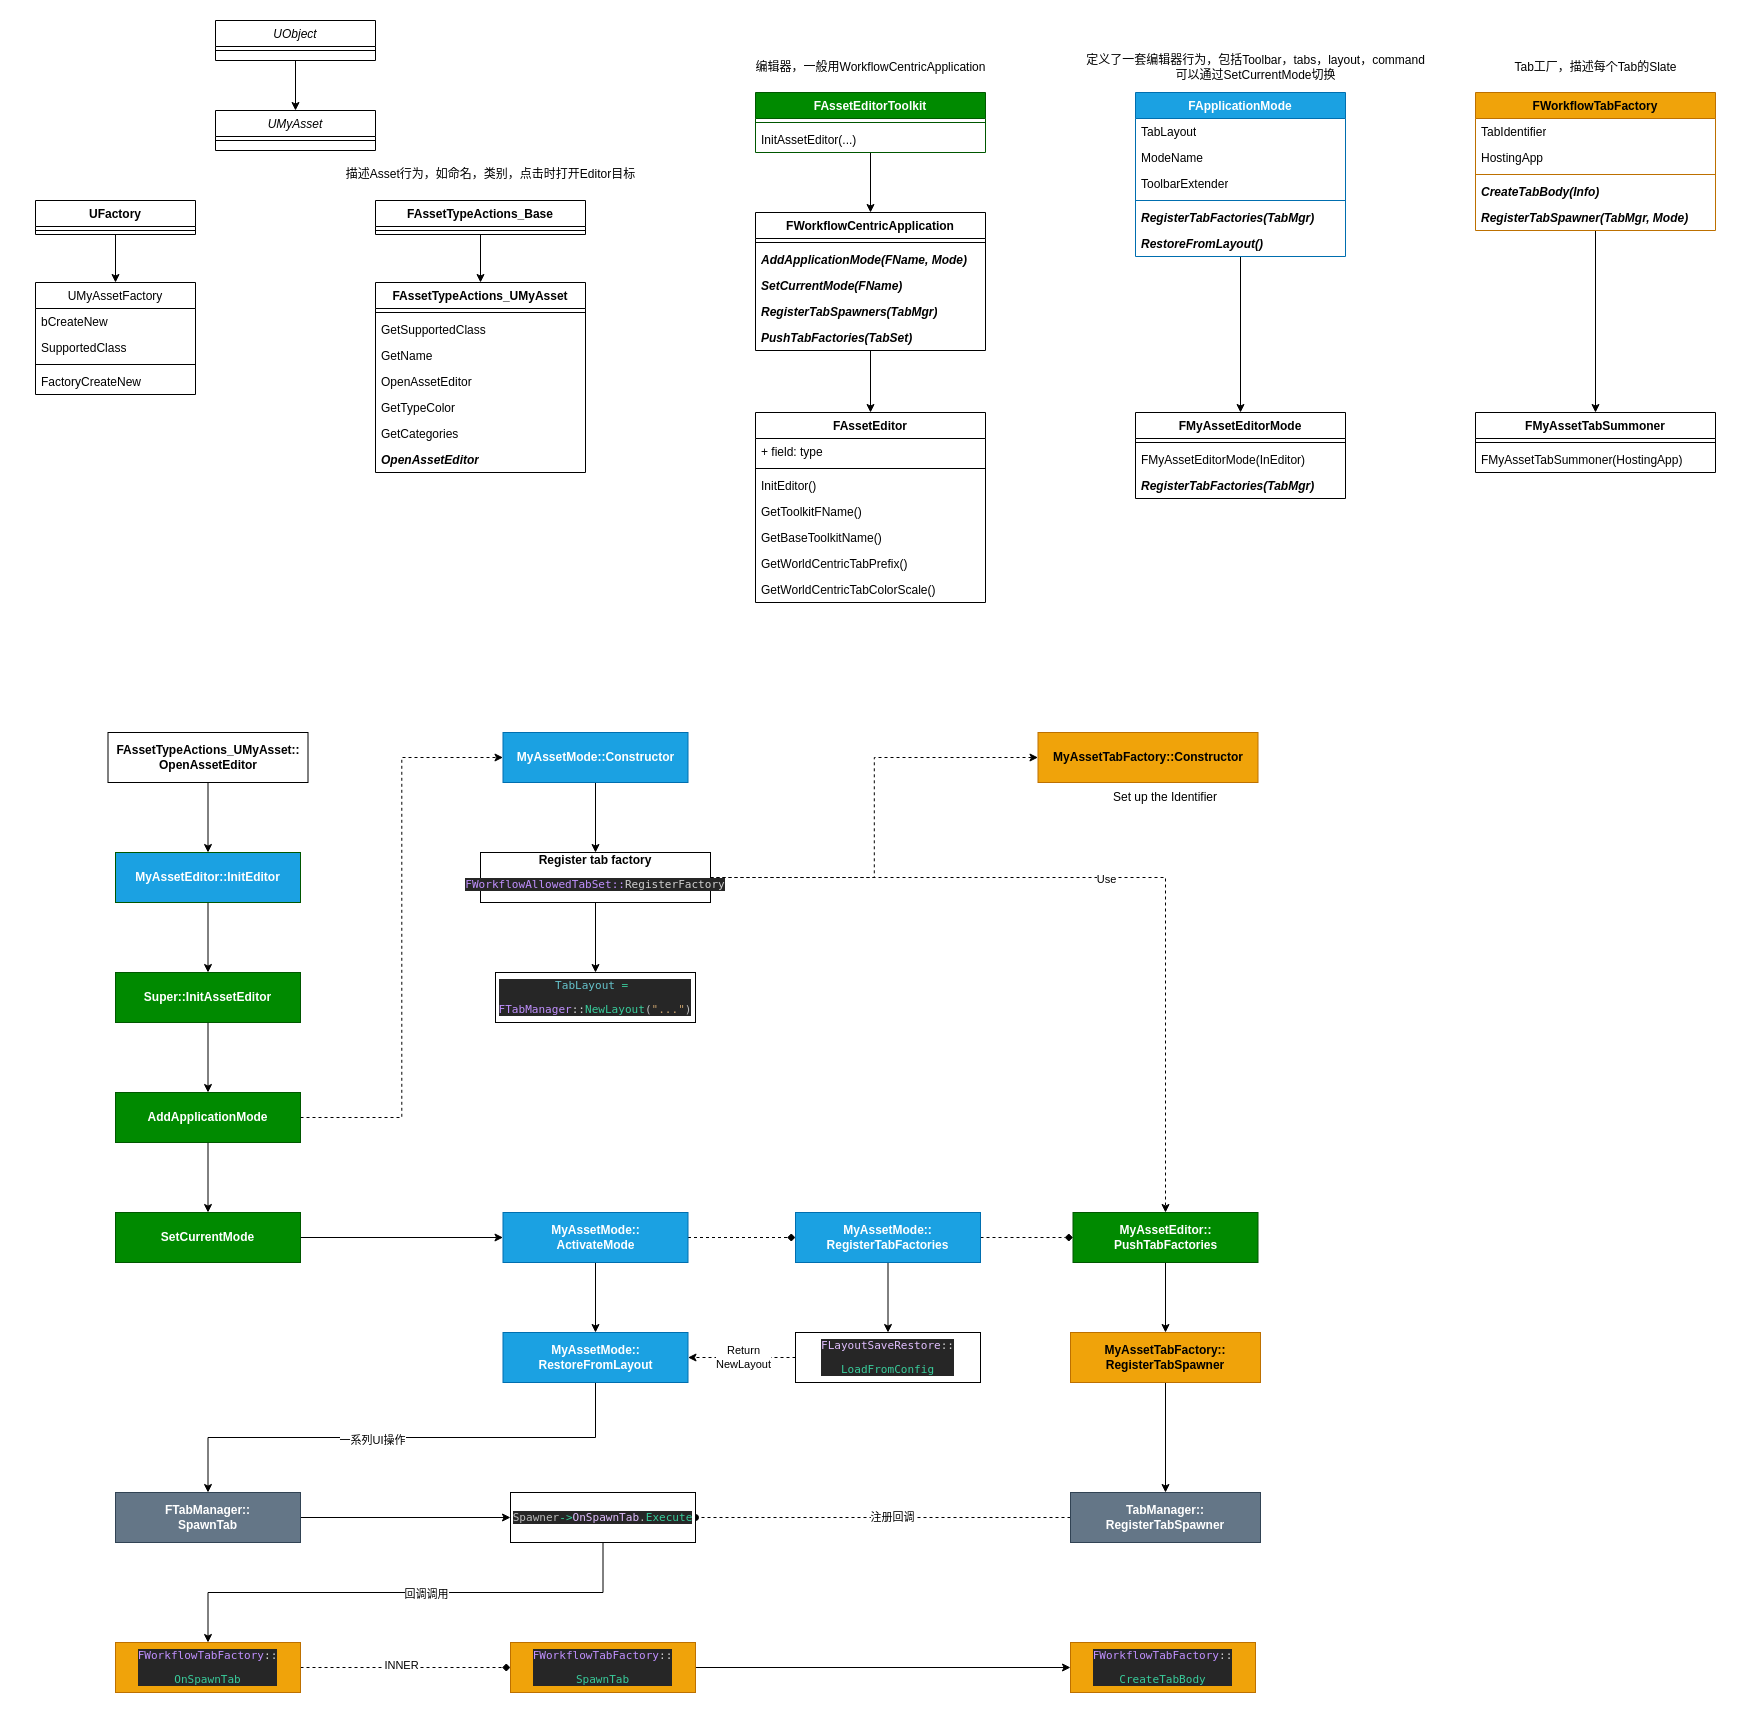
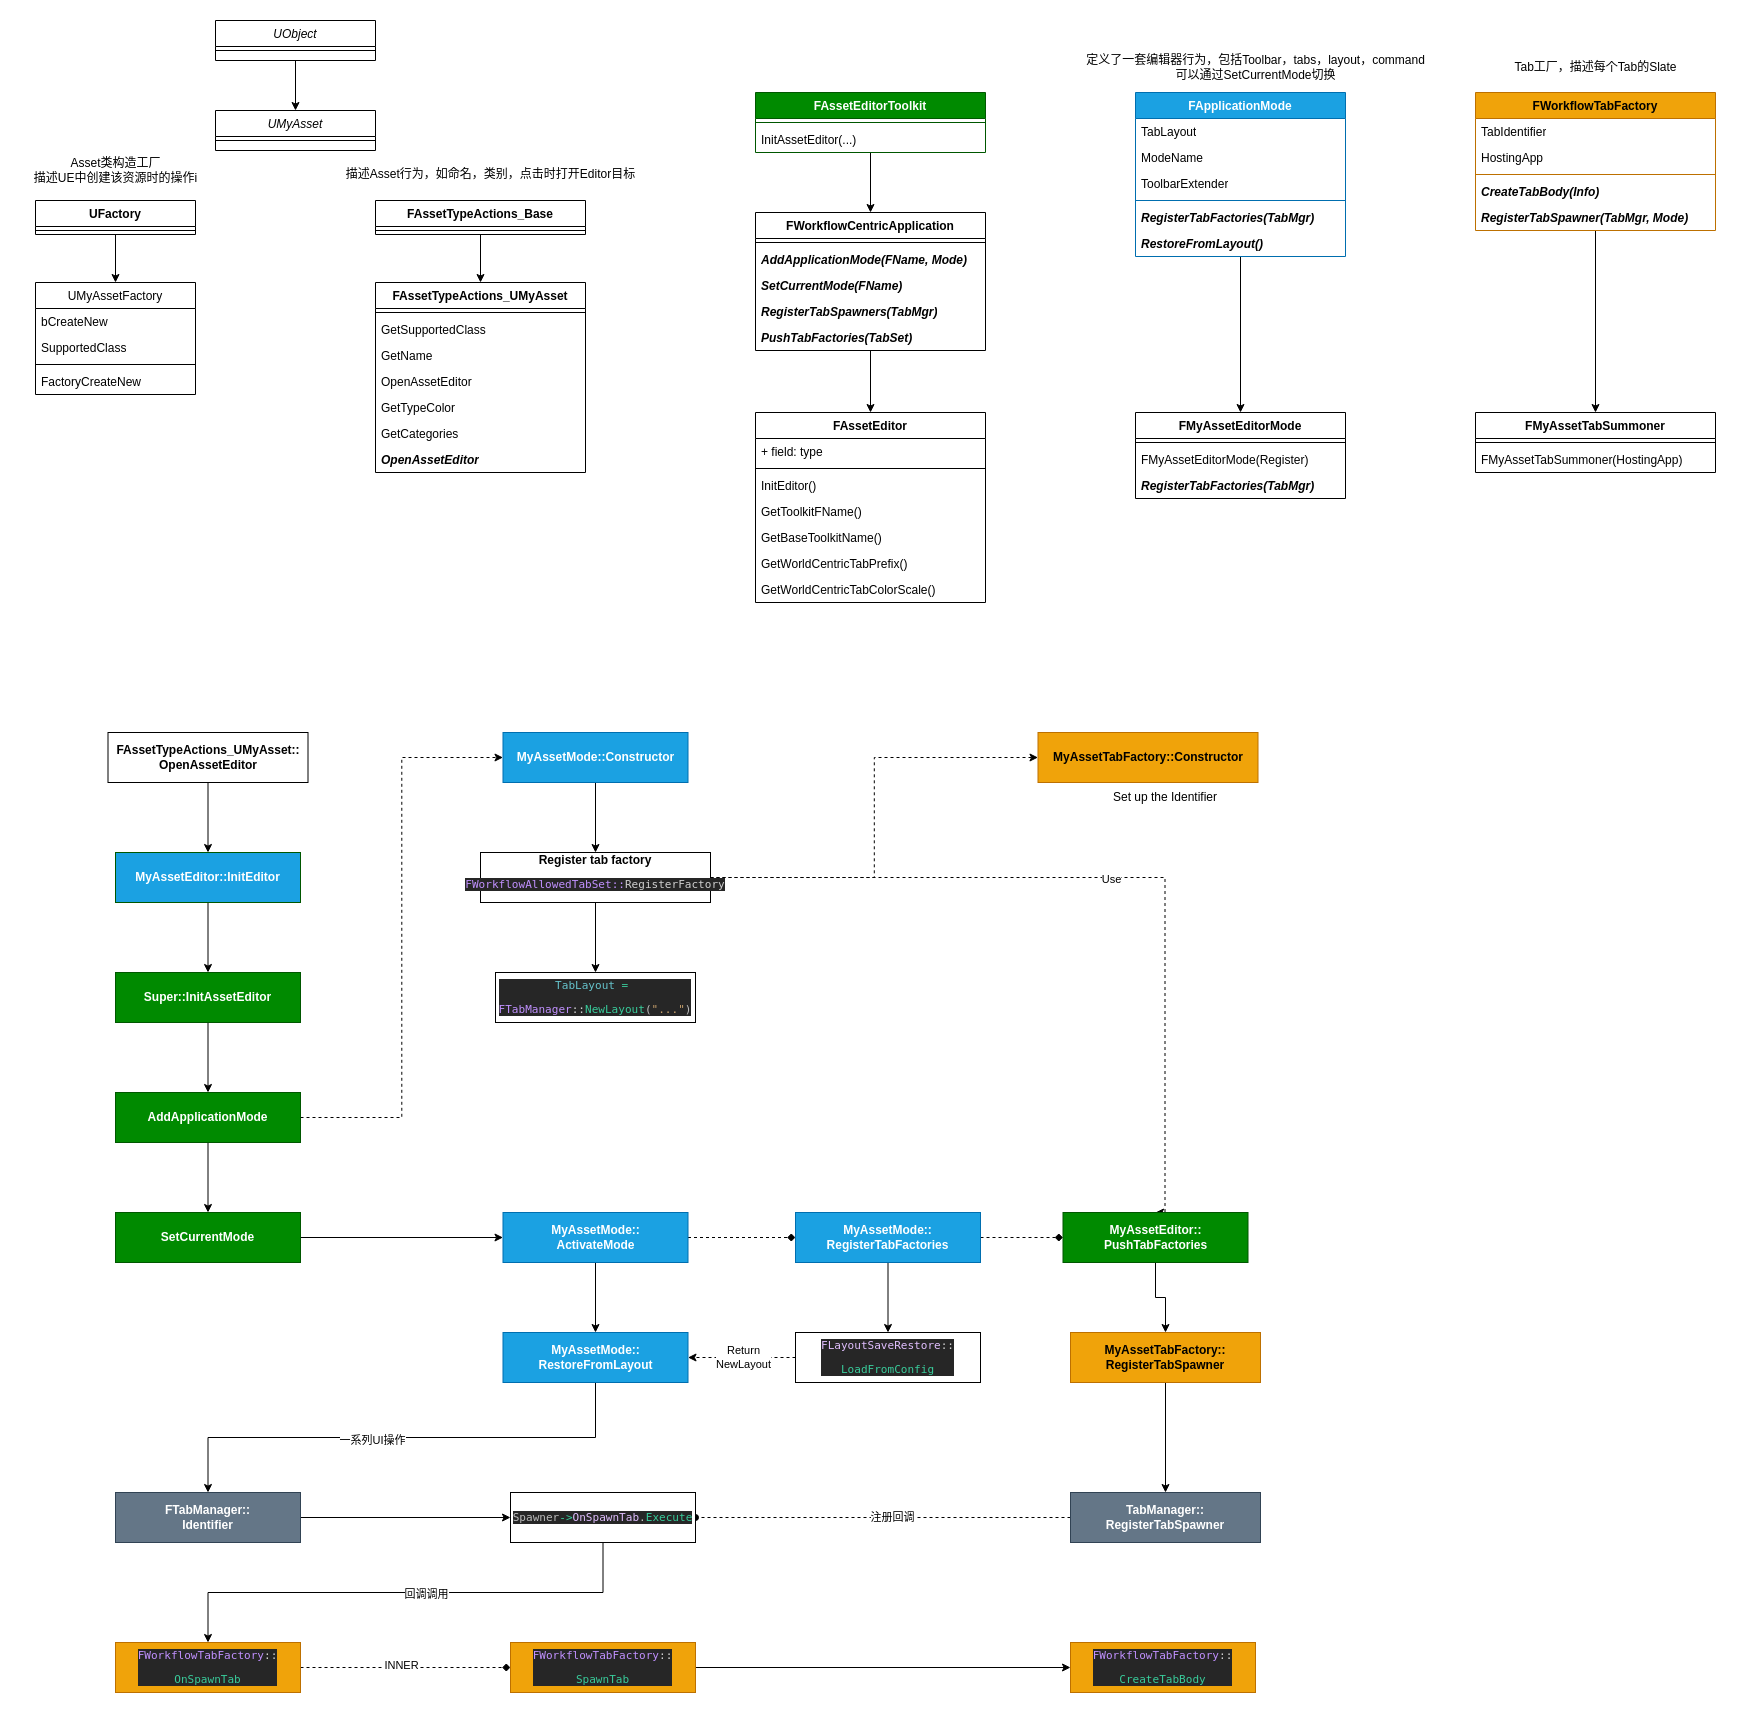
(871, 68) -> none
none -> (116, 171)
(1232, 461) -> (1232, 461)
(1166, 1238) -> (1156, 1238)
(208, 1518) -> (208, 1518)
